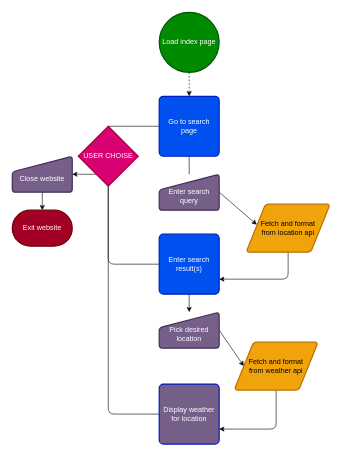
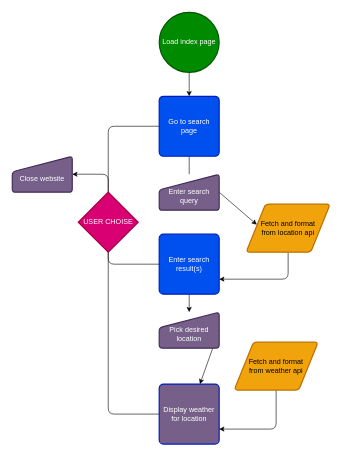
(189, 81) -> (189, 81)
(108, 156) -> (108, 222)
(42, 204) -> none
(42, 228) -> none
(231, 347) -> (207, 365)
